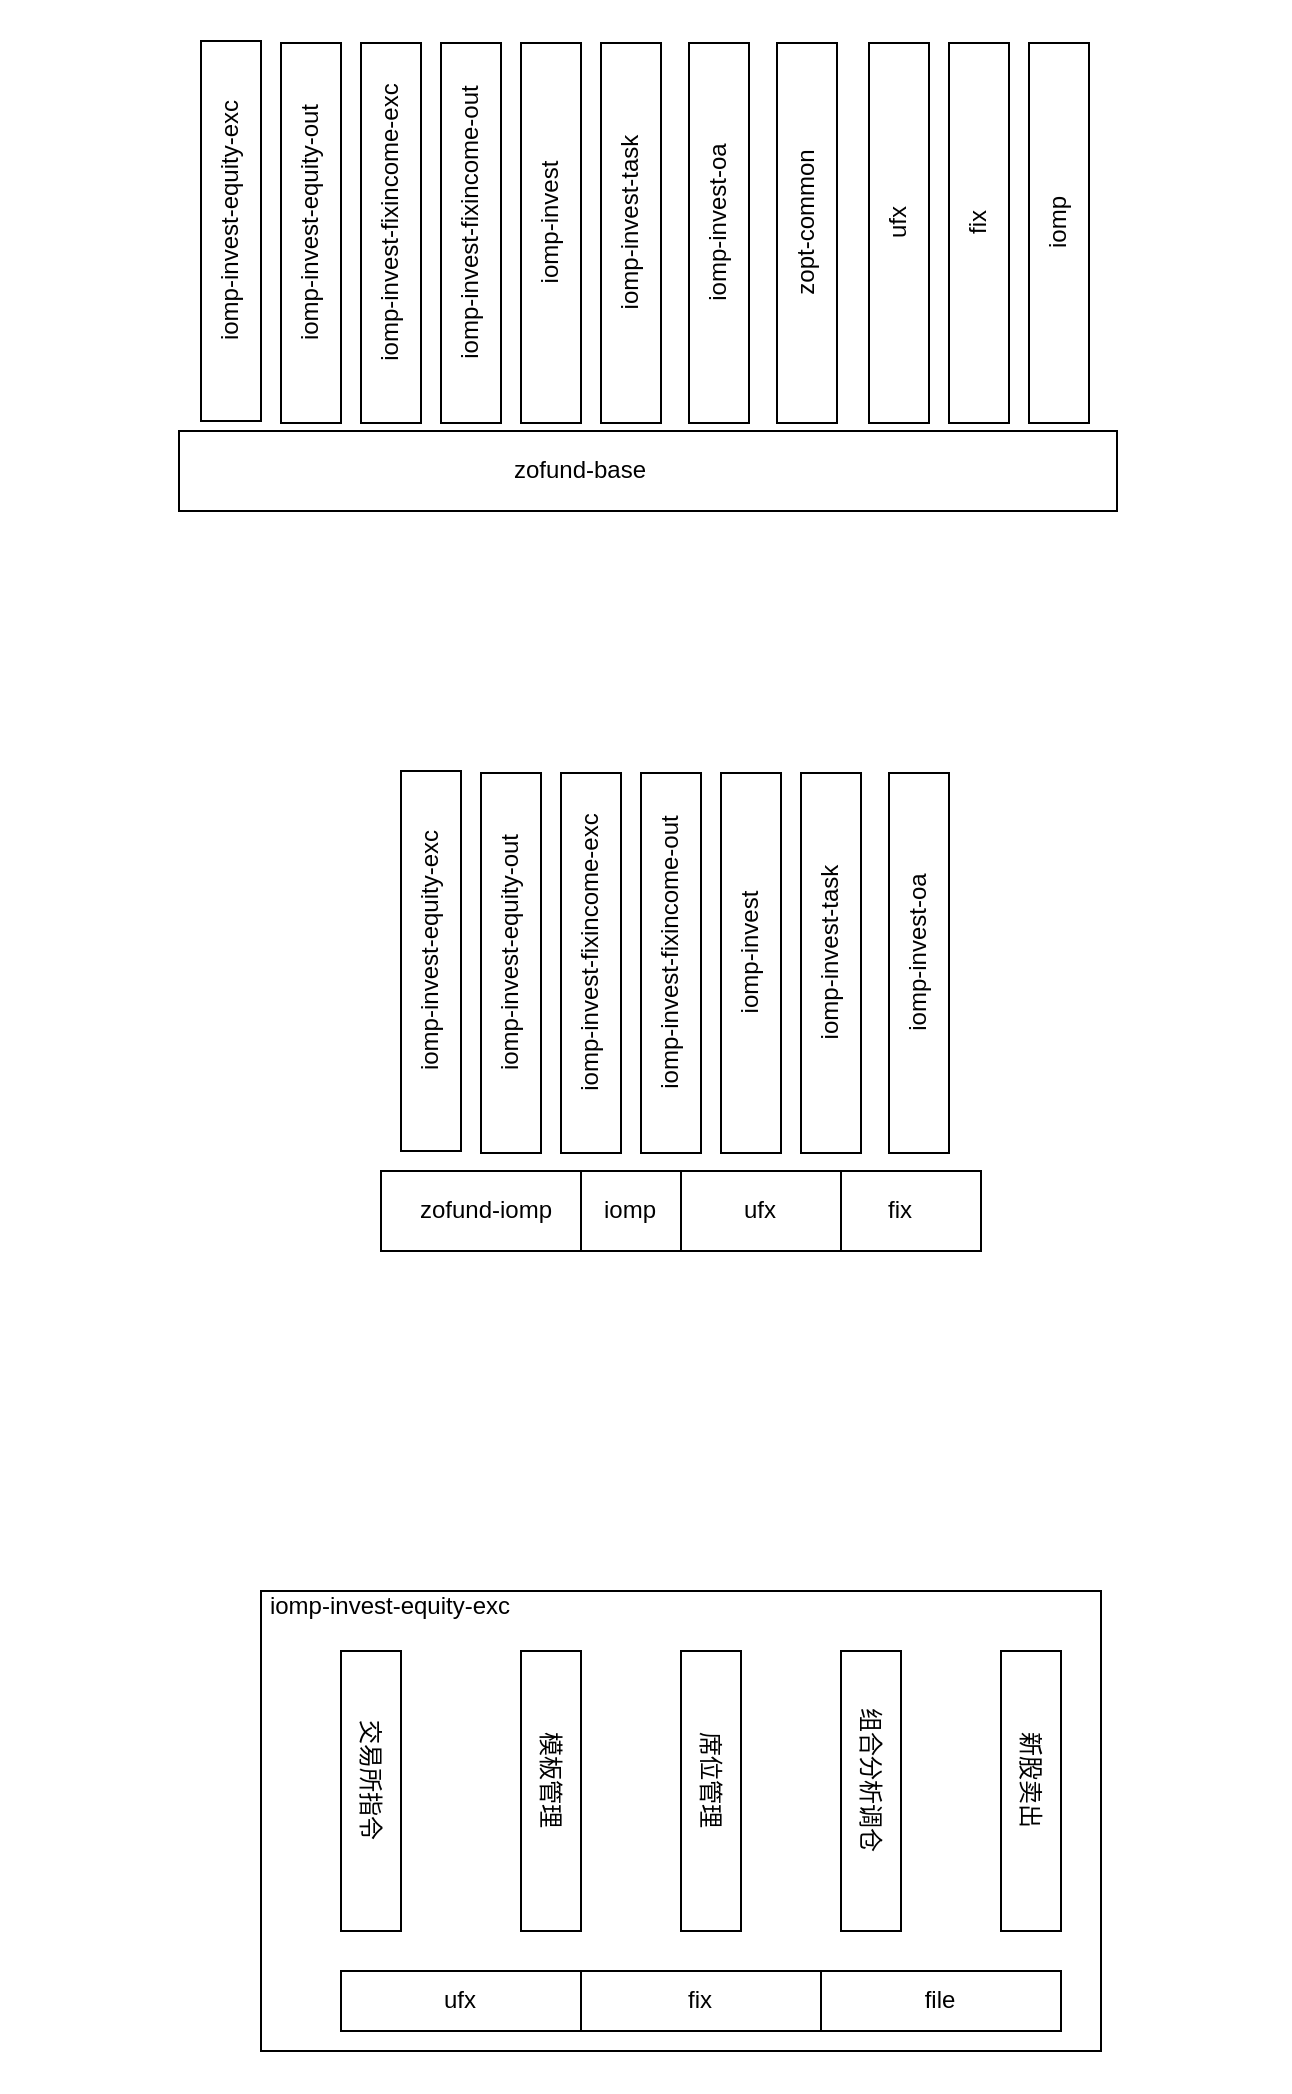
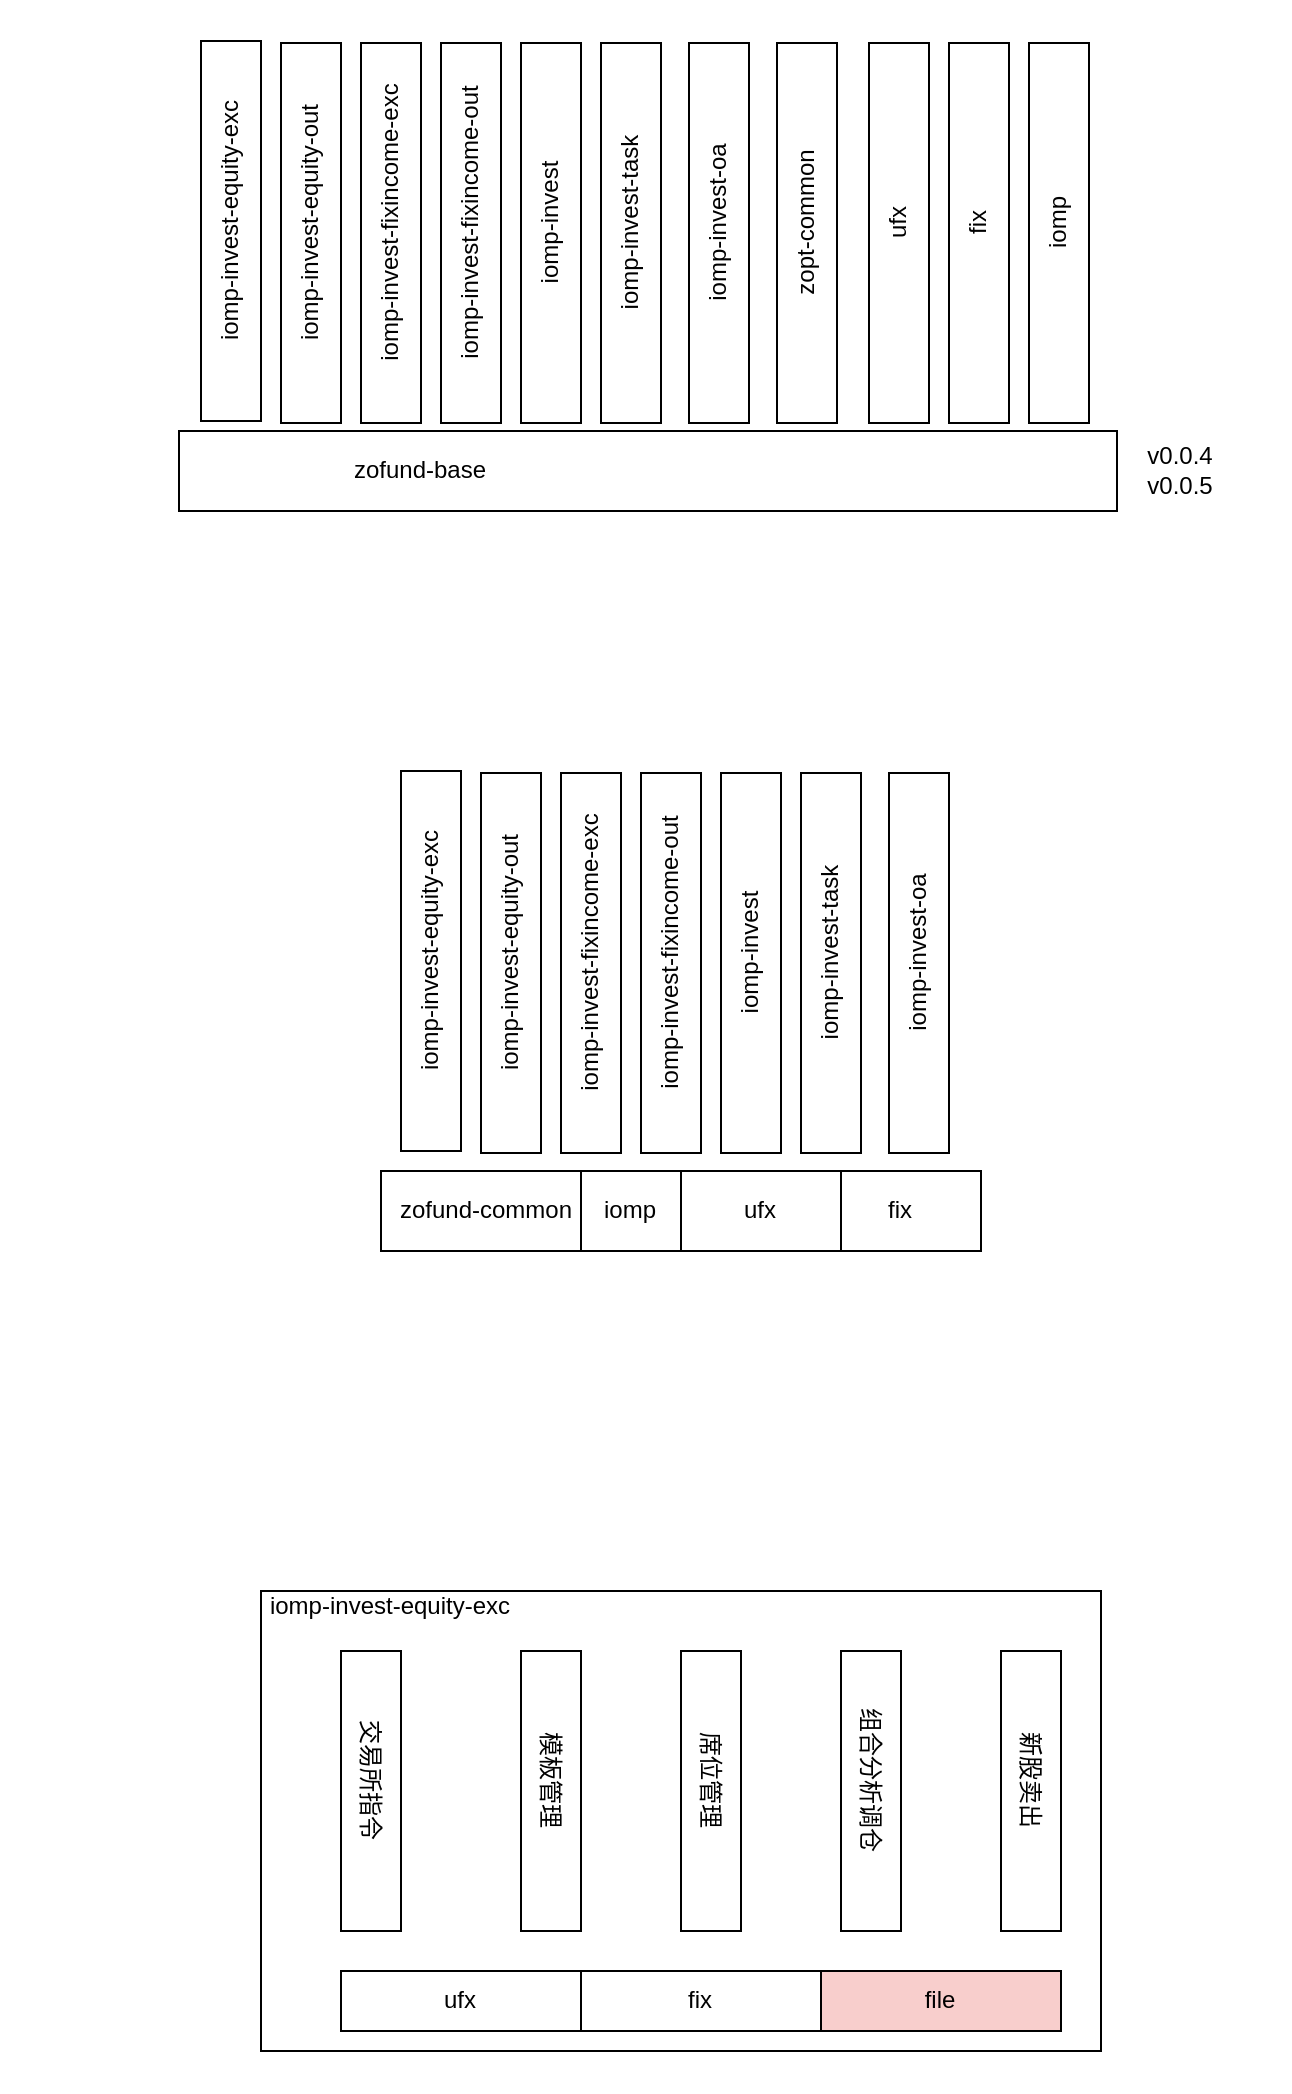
(581, 471) -> (421, 471)
none -> (1181, 471)
(487, 1211) -> (487, 1211)
(941, 2001) -> (941, 2001)
